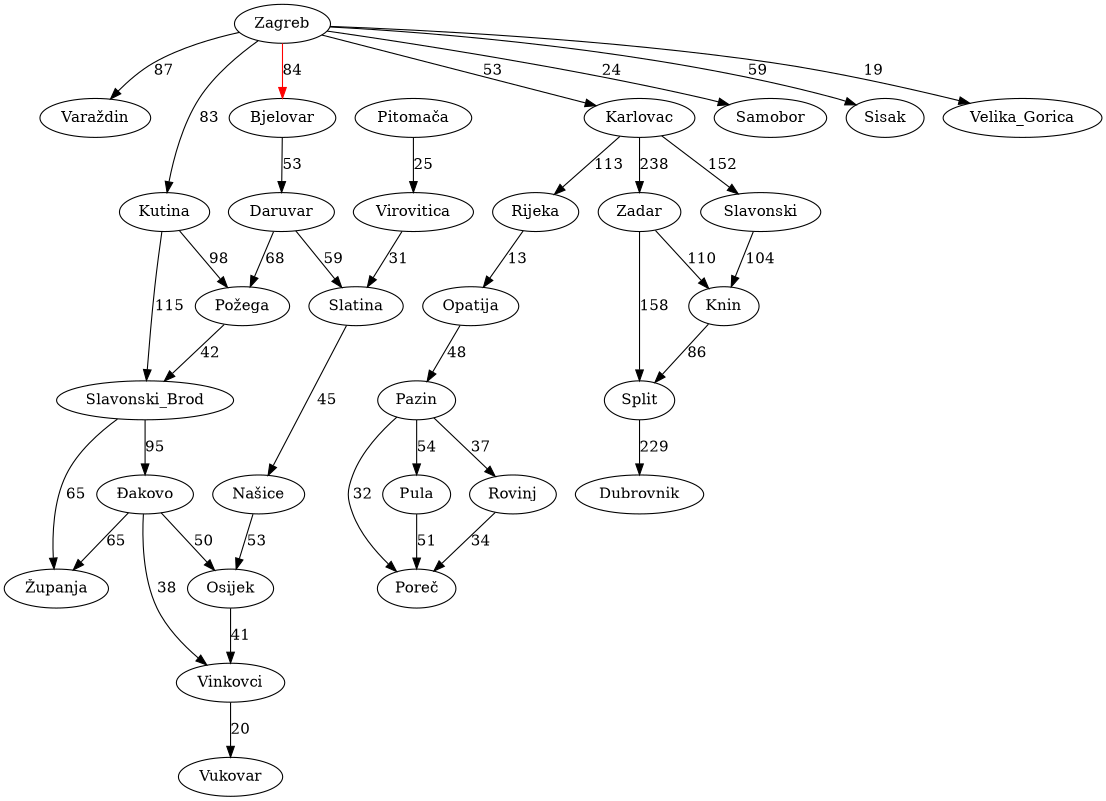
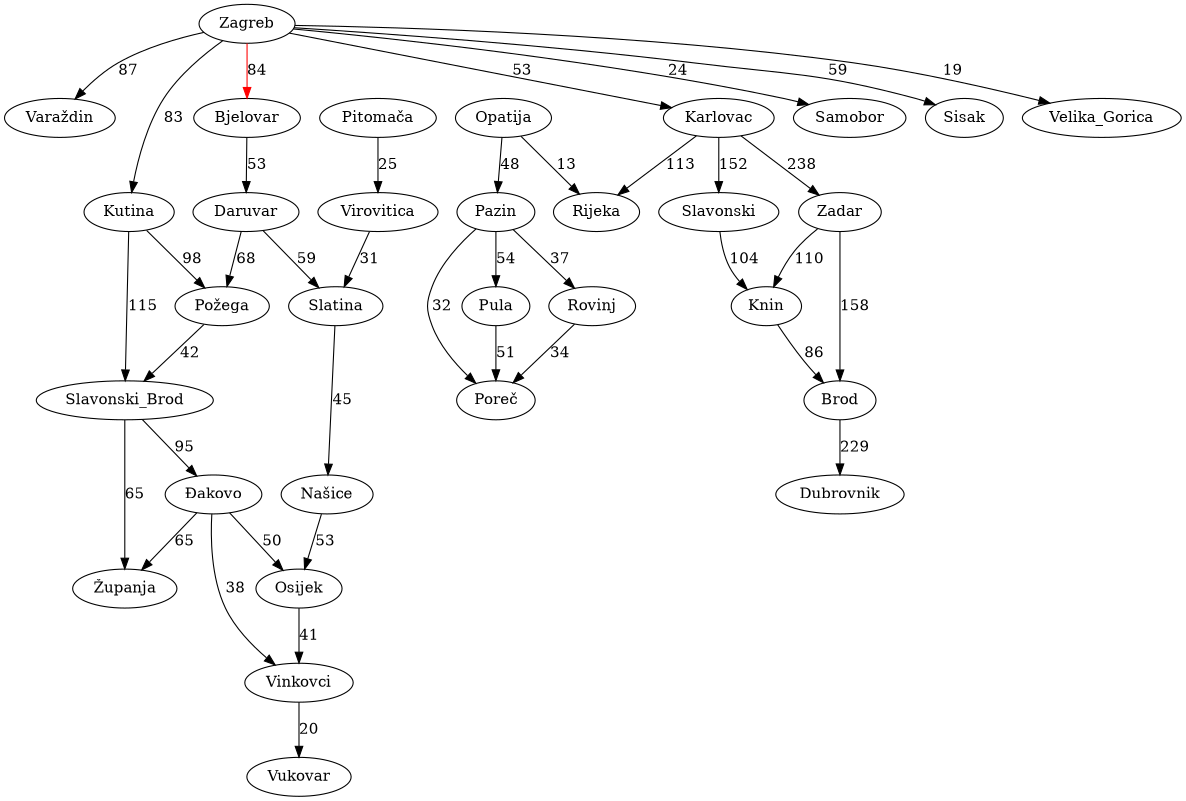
(506, 255) -> (546, 161)
(640, 400) -> (840, 400)
